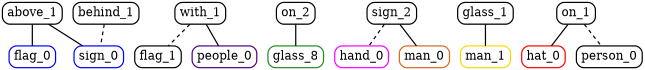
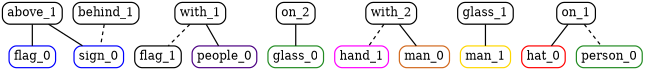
(392, 13) -> (391, 13)
(296, 57) -> (296, 57)
(362, 57) -> (362, 57)
(609, 57) -> (609, 57)
